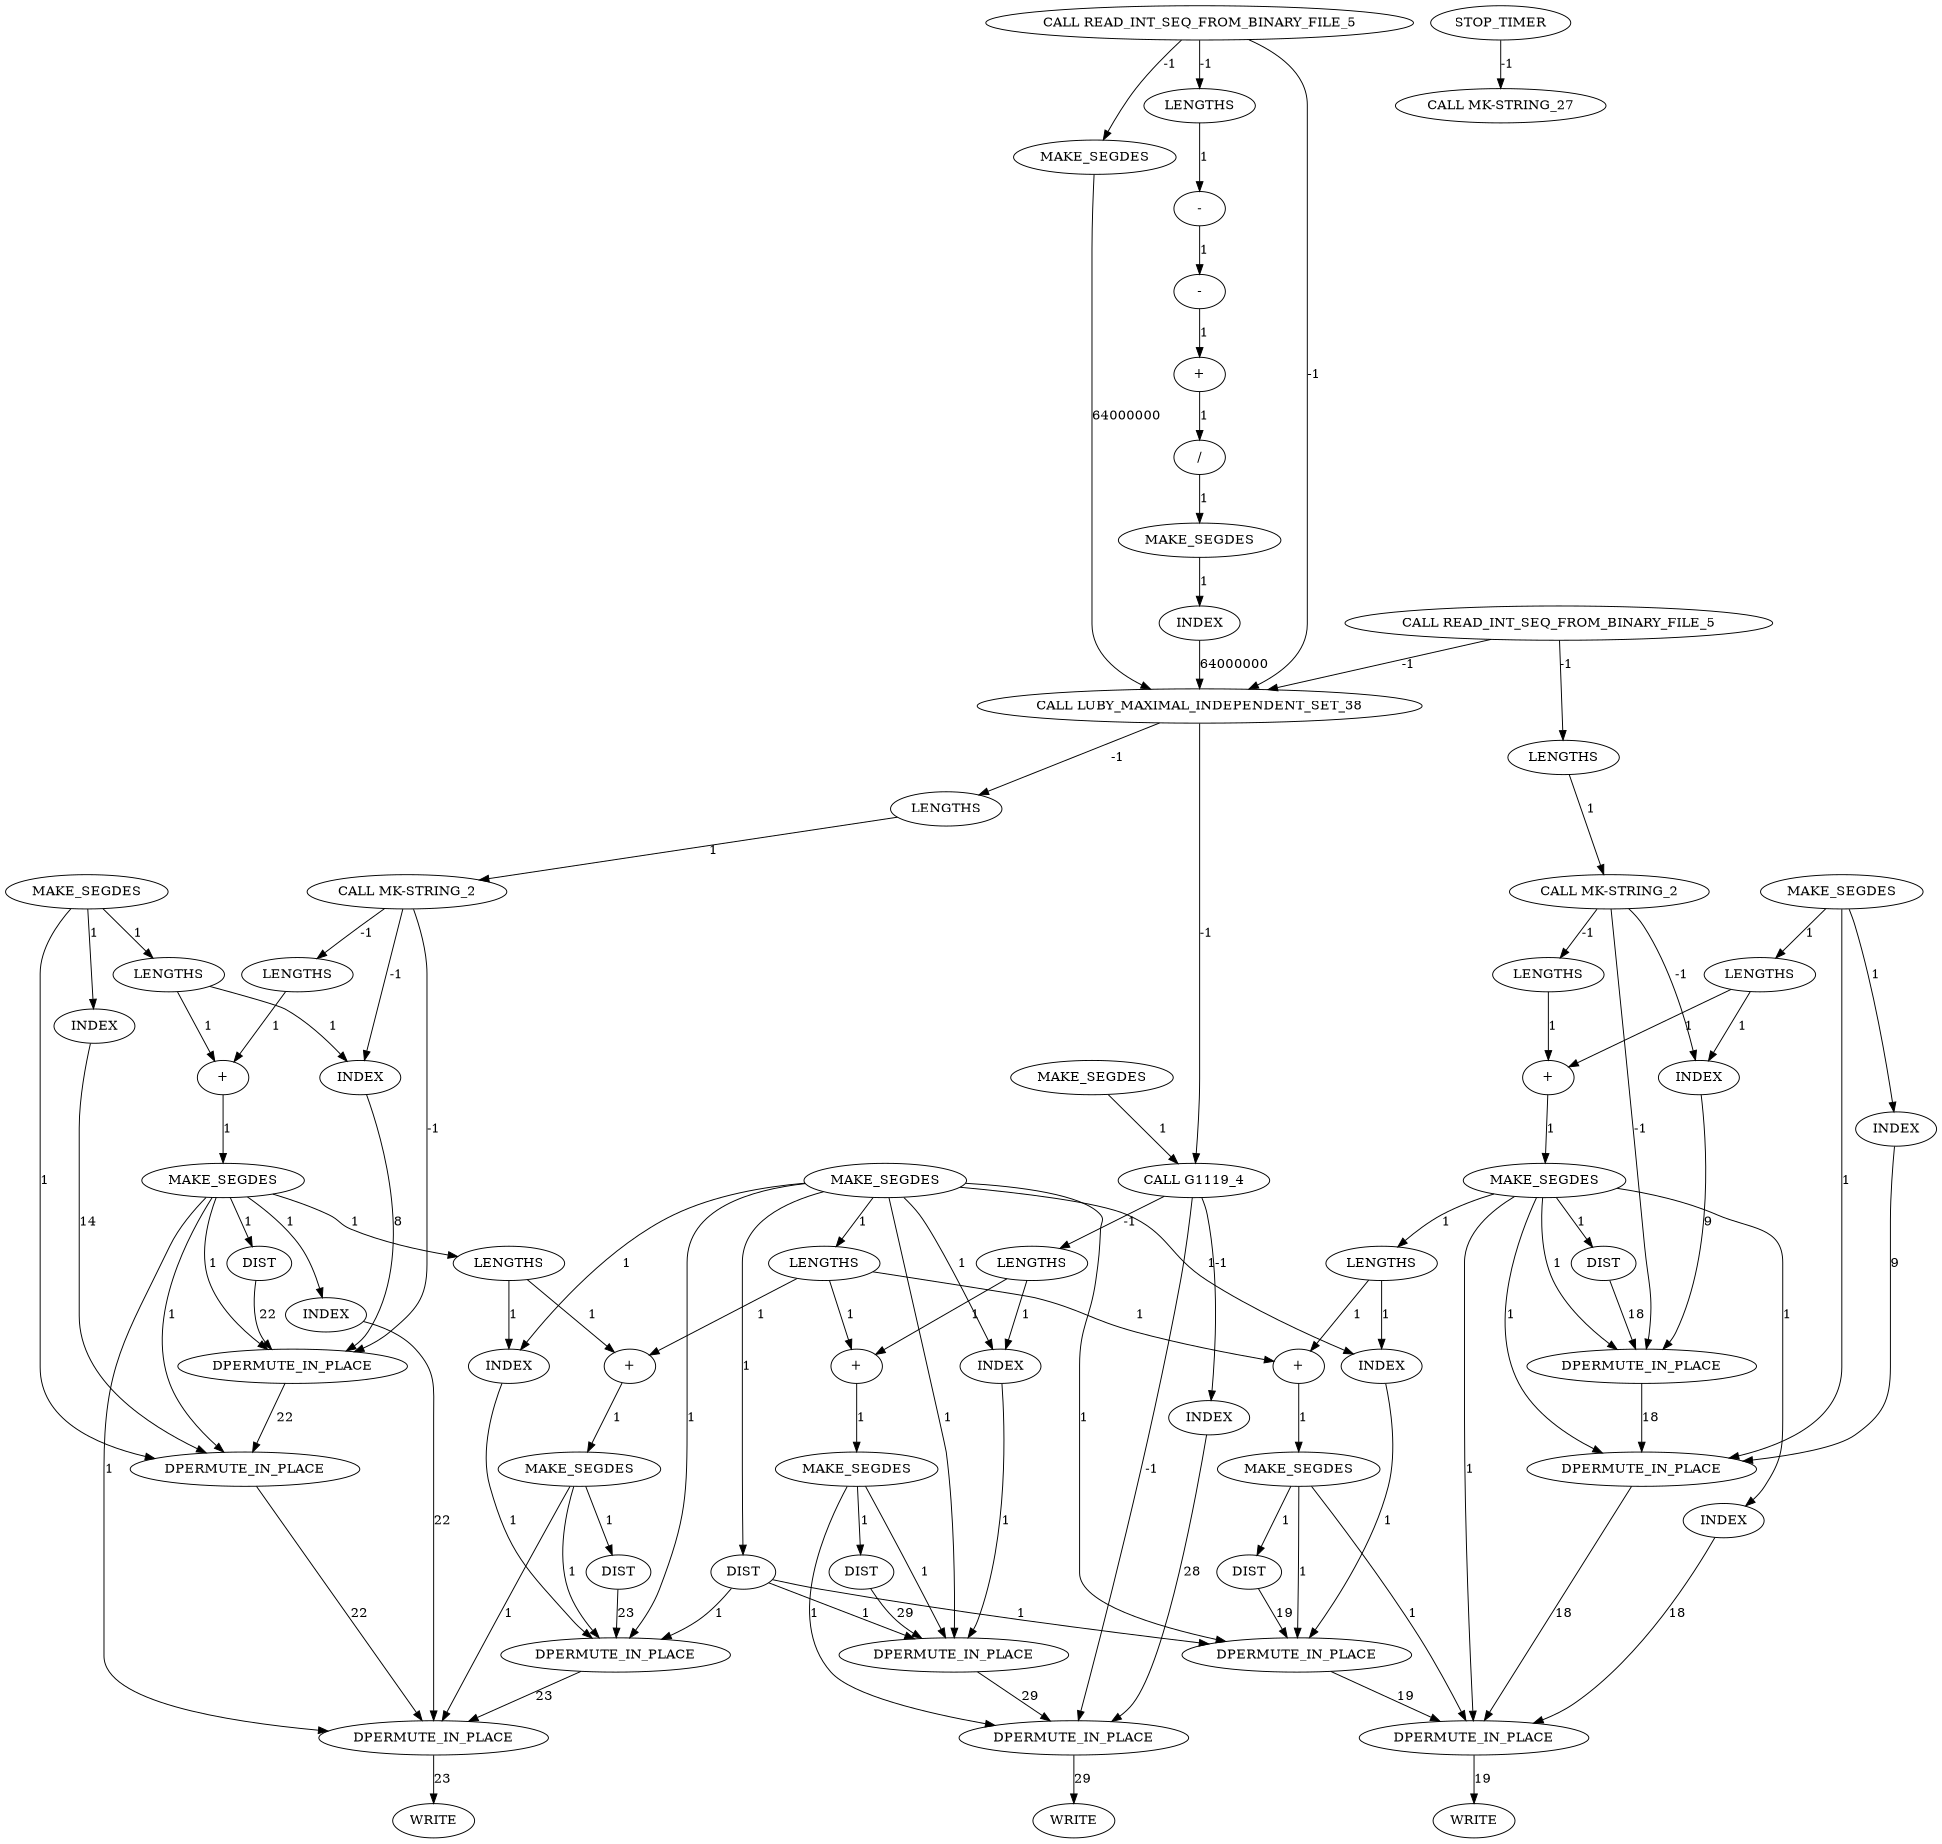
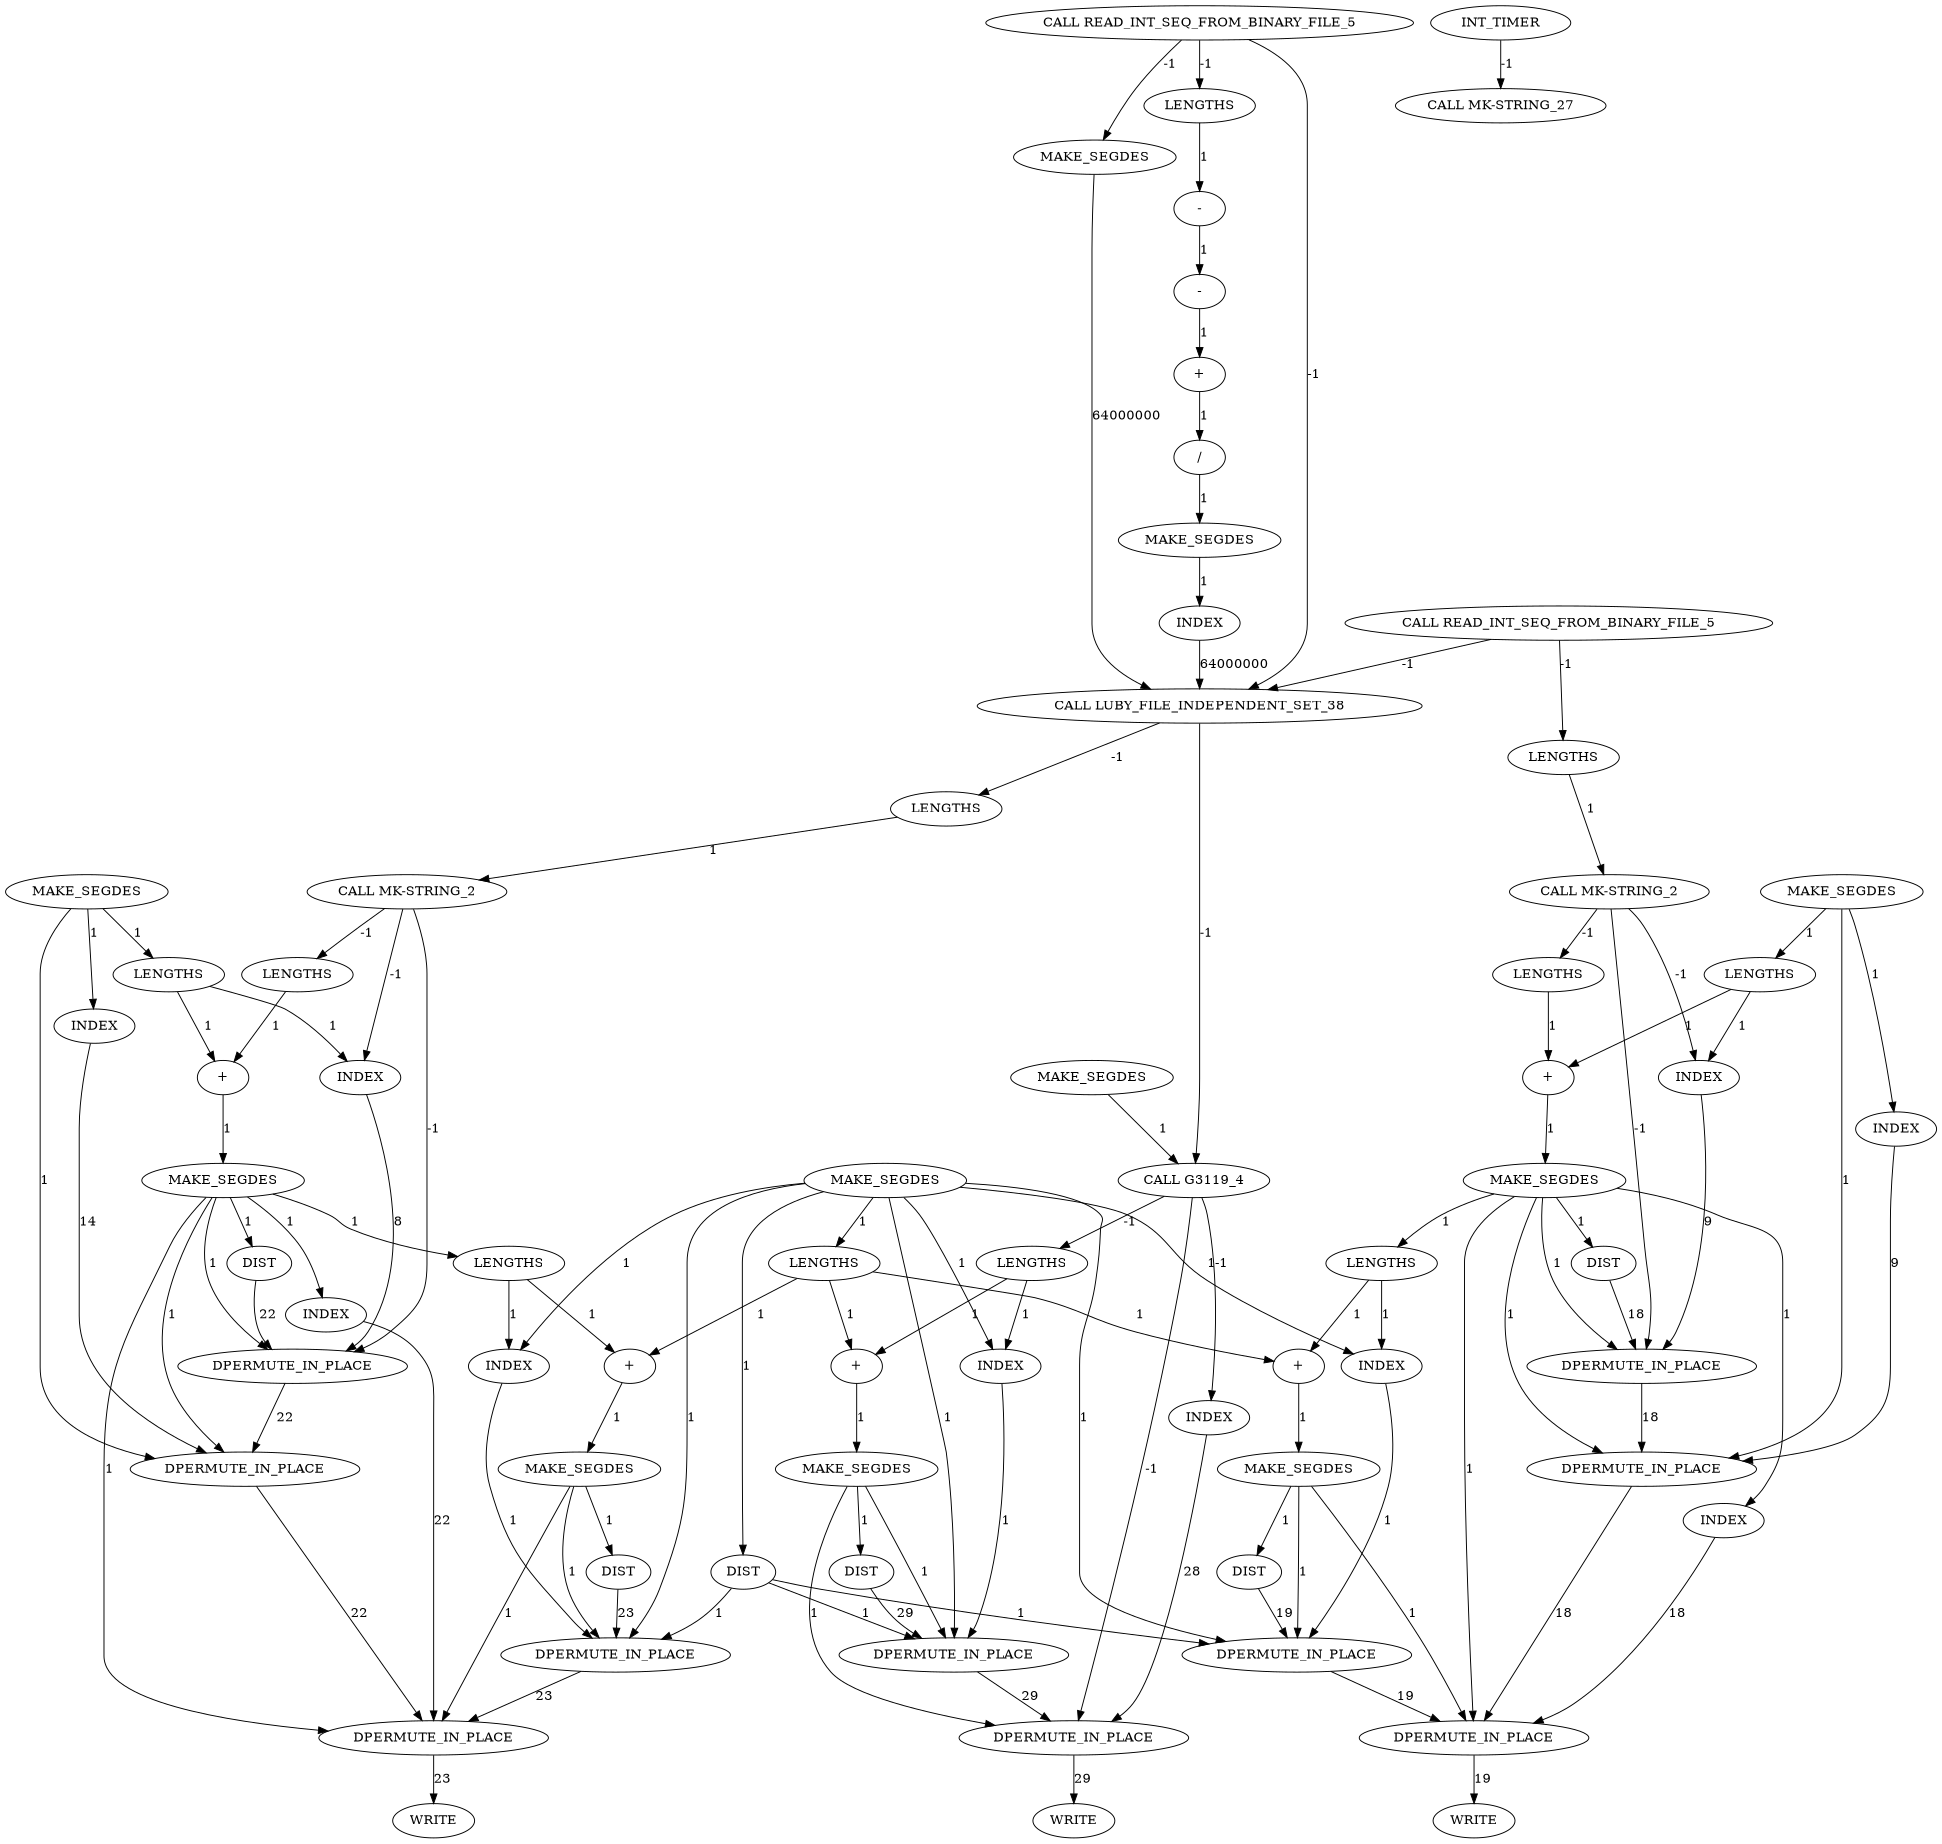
(1501, 23) -> (1501, 23)
(1200, 706) -> (1200, 706)
(1194, 1180) -> (1194, 1180)
